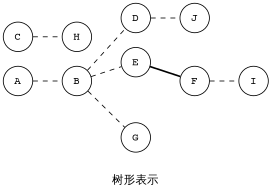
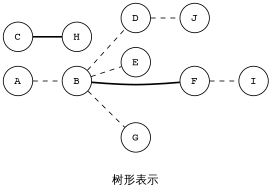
(48, 37) -> (48, 37)
(165, 72) -> (136, 85)
